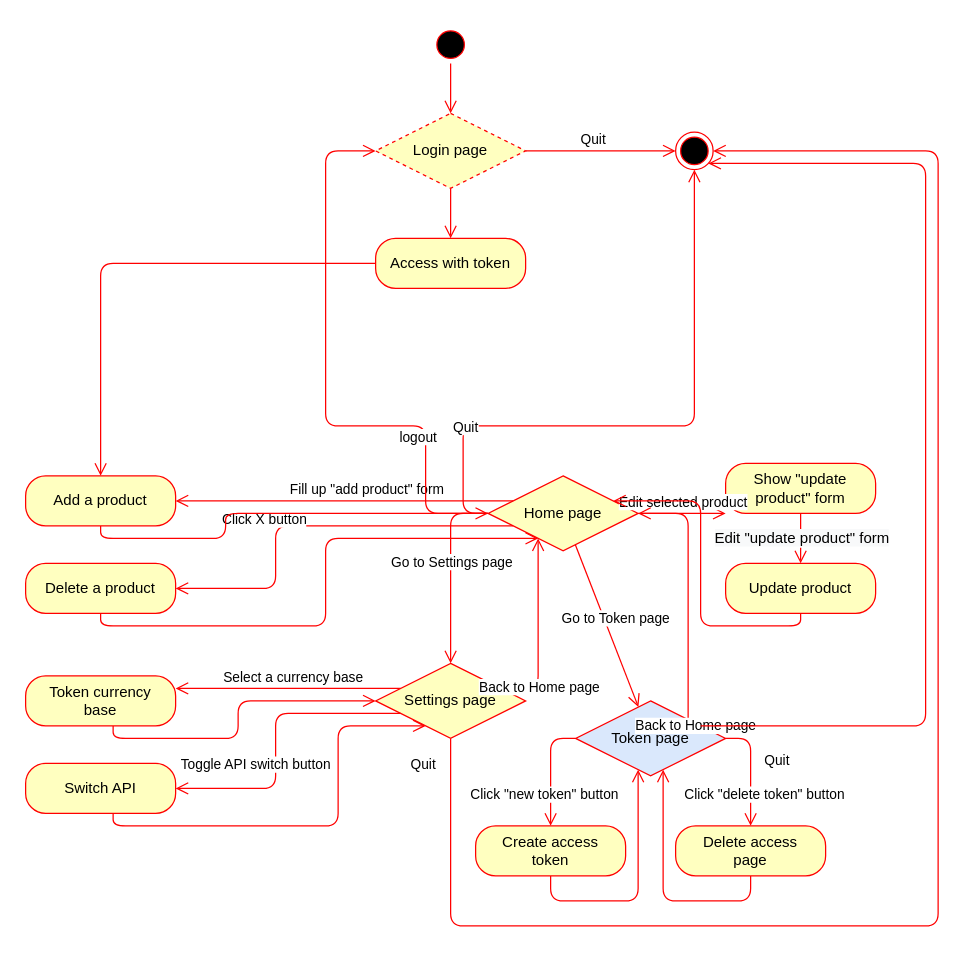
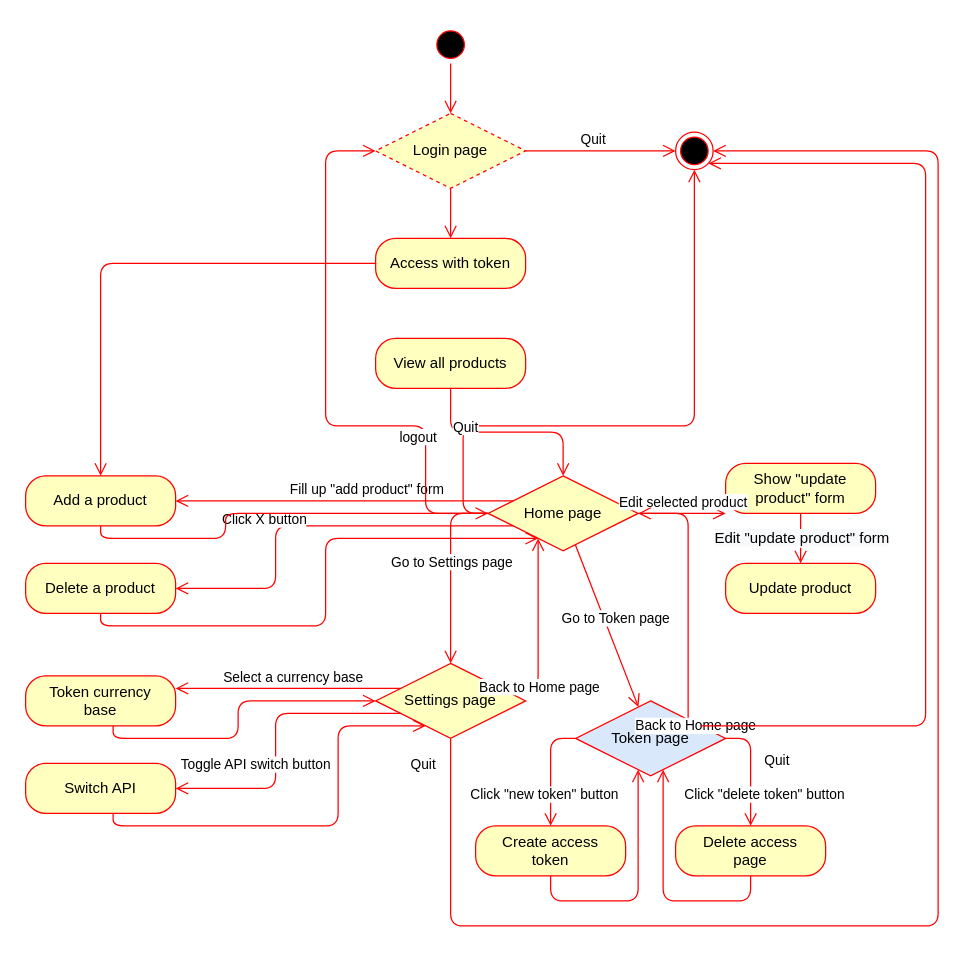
none -> (451, 363)
none -> (535, 432)
(701, 574) -> none
